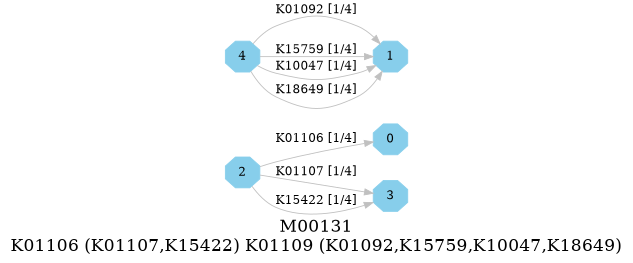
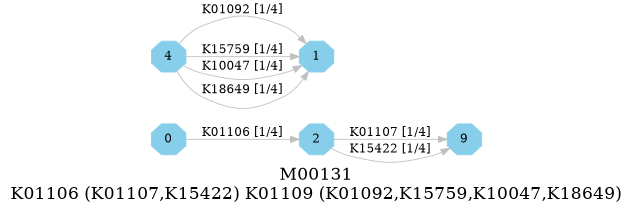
(312, 153) -> (238, 139)
(390, 196) -> (464, 139)
